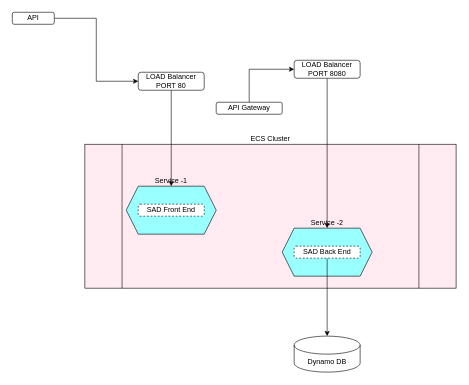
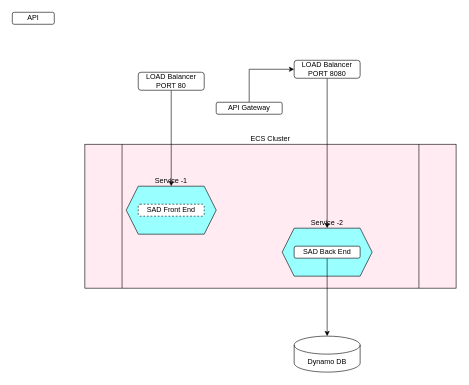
(95, 18) -> none
(327, 252) -> (327, 252)
